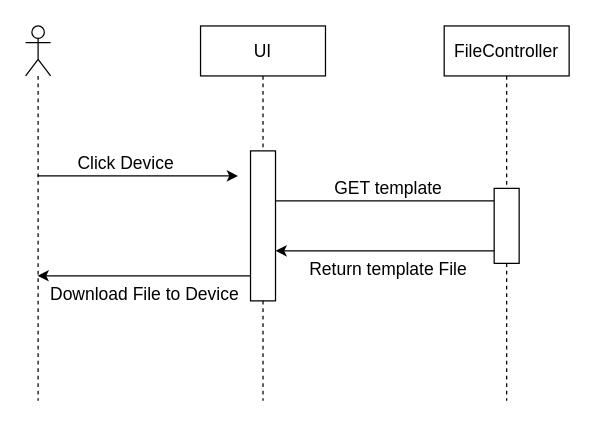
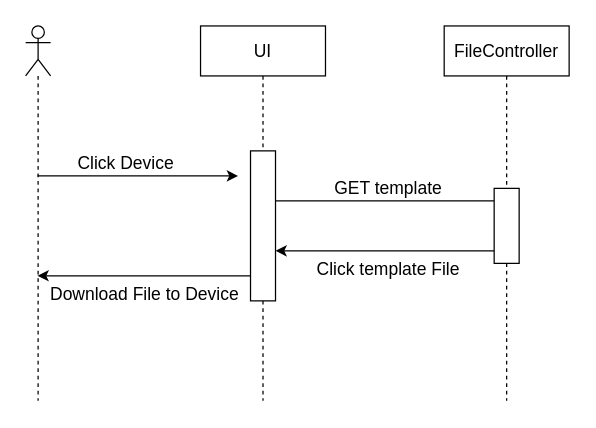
(389, 269) -> (389, 269)
